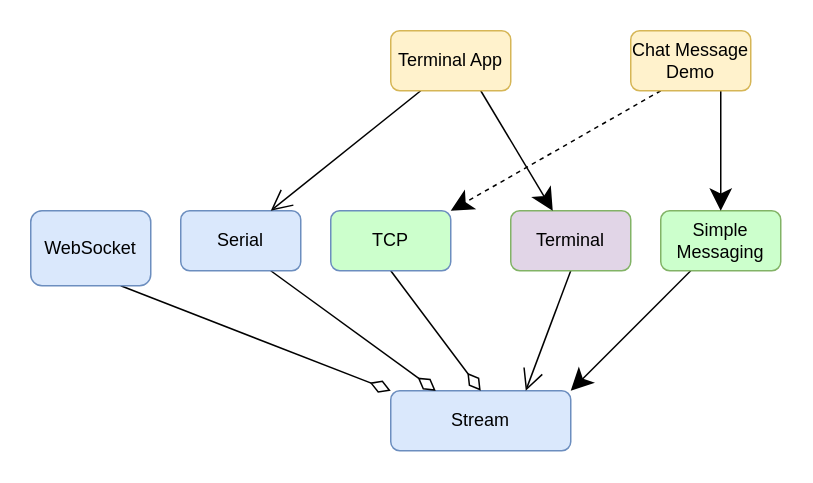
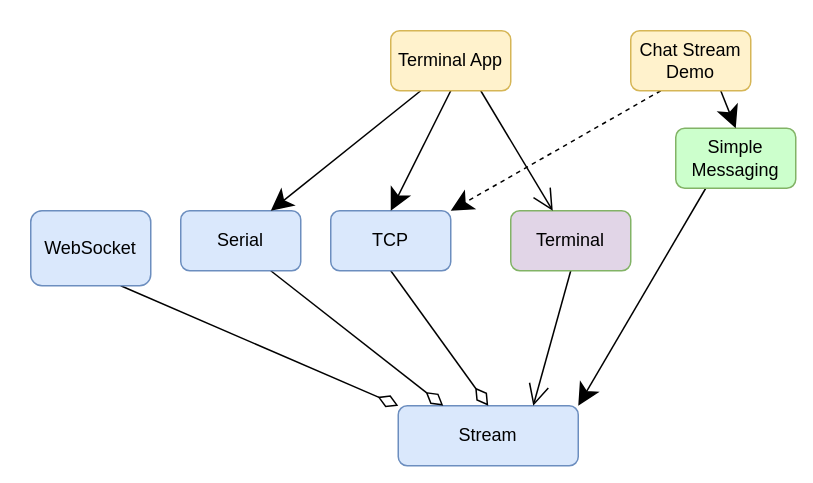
(691, 61) -> (691, 61)
none -> (425, 143)
(543, 195) -> (546, 200)
(280, 203) -> (285, 199)
(391, 241) -> (391, 241)
(721, 241) -> (736, 158)
(481, 421) -> (488, 436)
